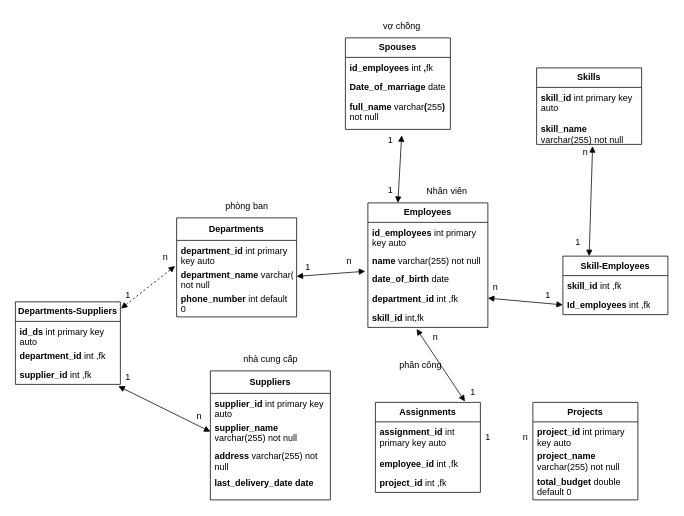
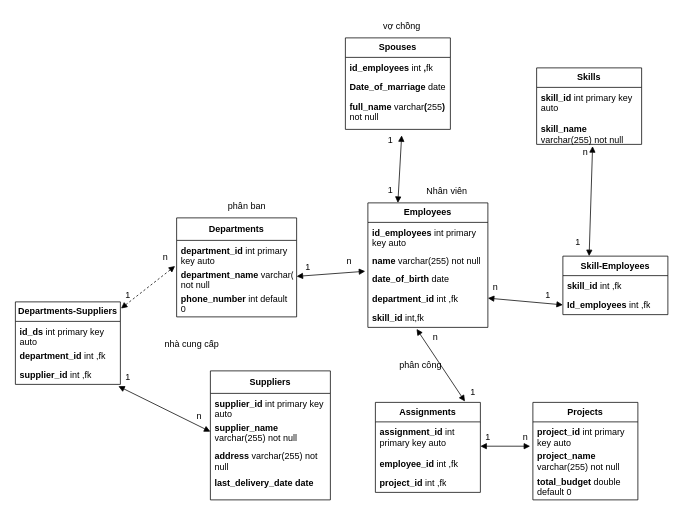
(248, 207) -> (248, 207)
(270, 360) -> (192, 345)
none -> (505, 446)
